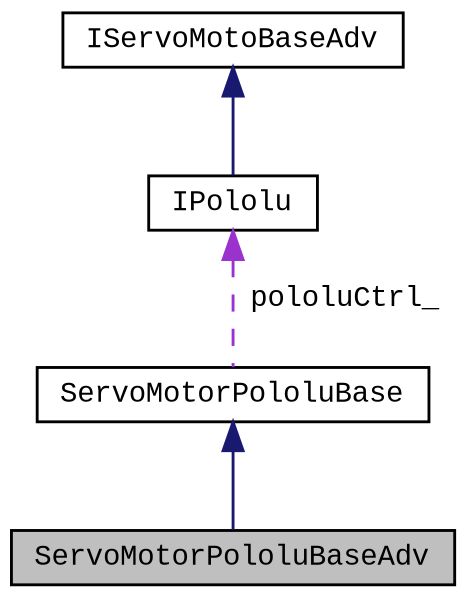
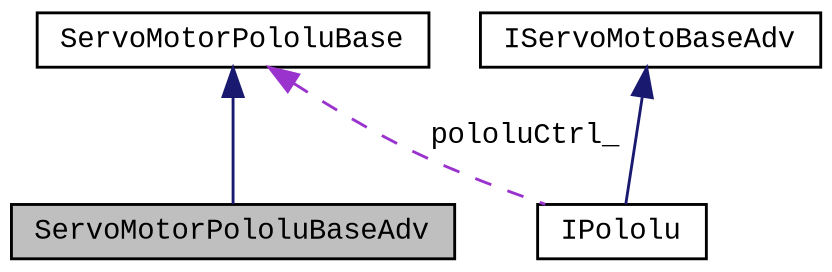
(233, 314) -> (415, 152)
